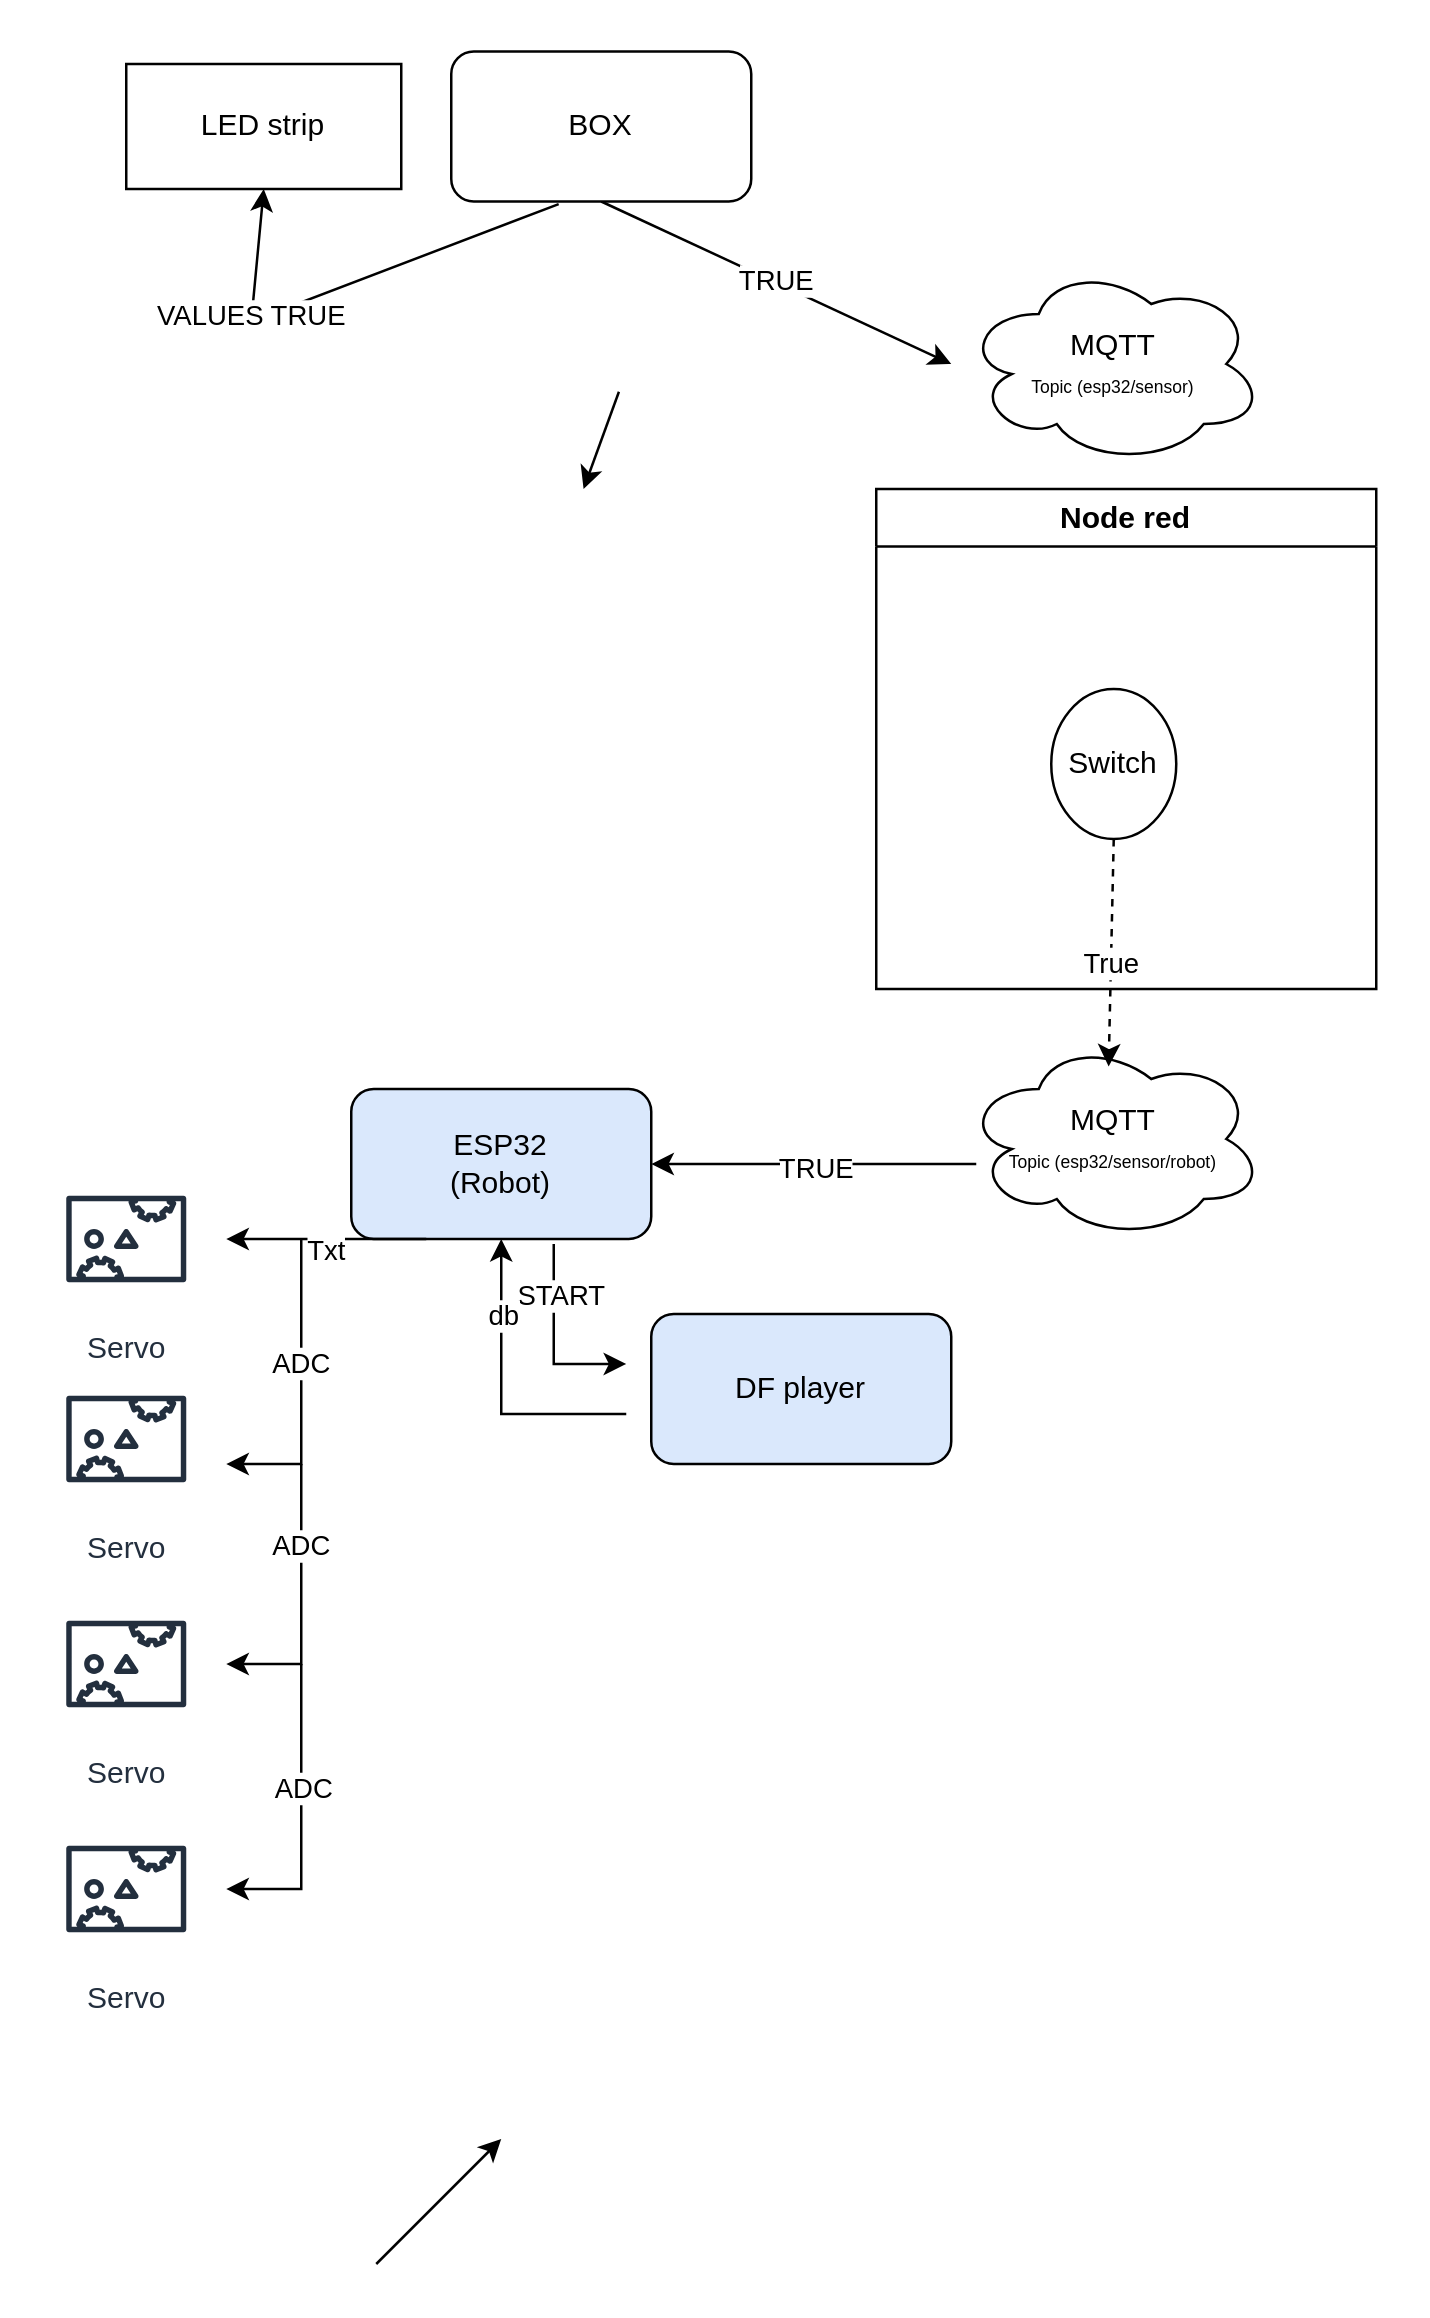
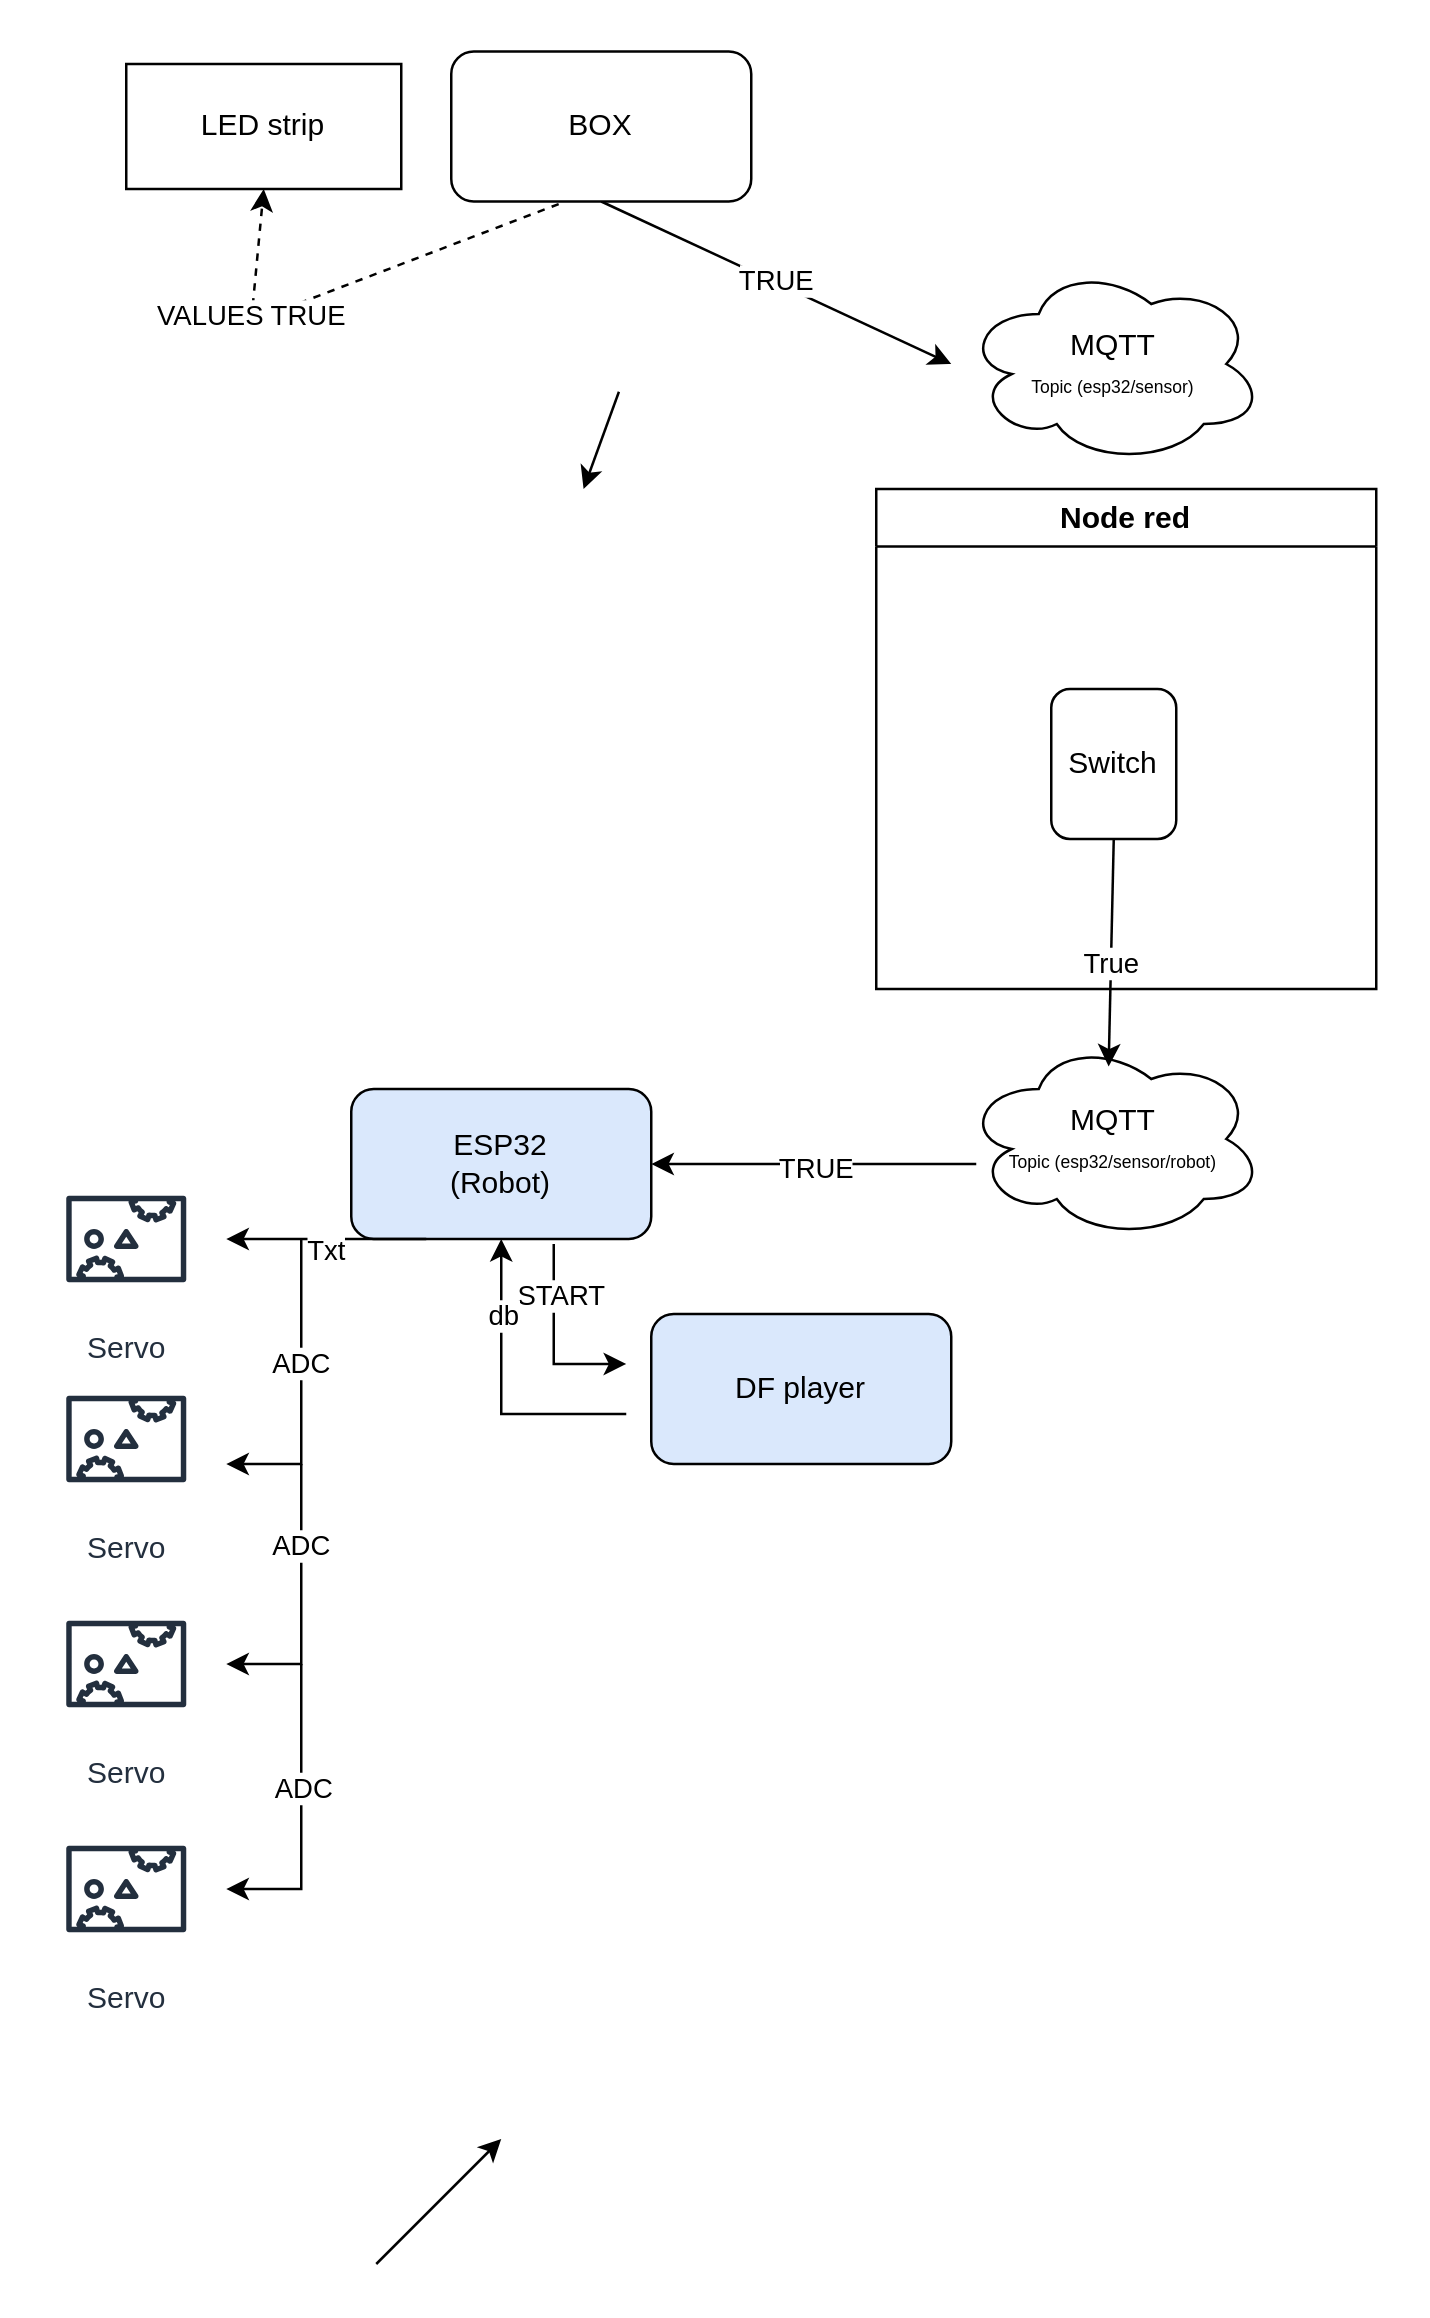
(430, 253) -> (430, 253)
(1114, 764) -> (1114, 764)
(1112, 895) -> (1112, 895)
